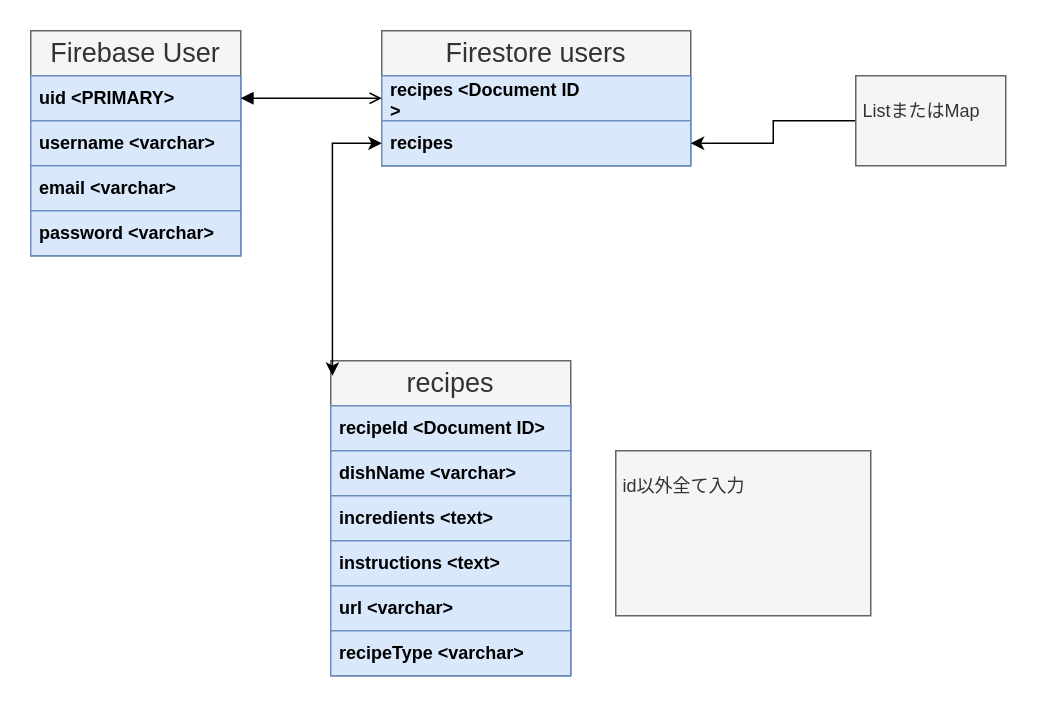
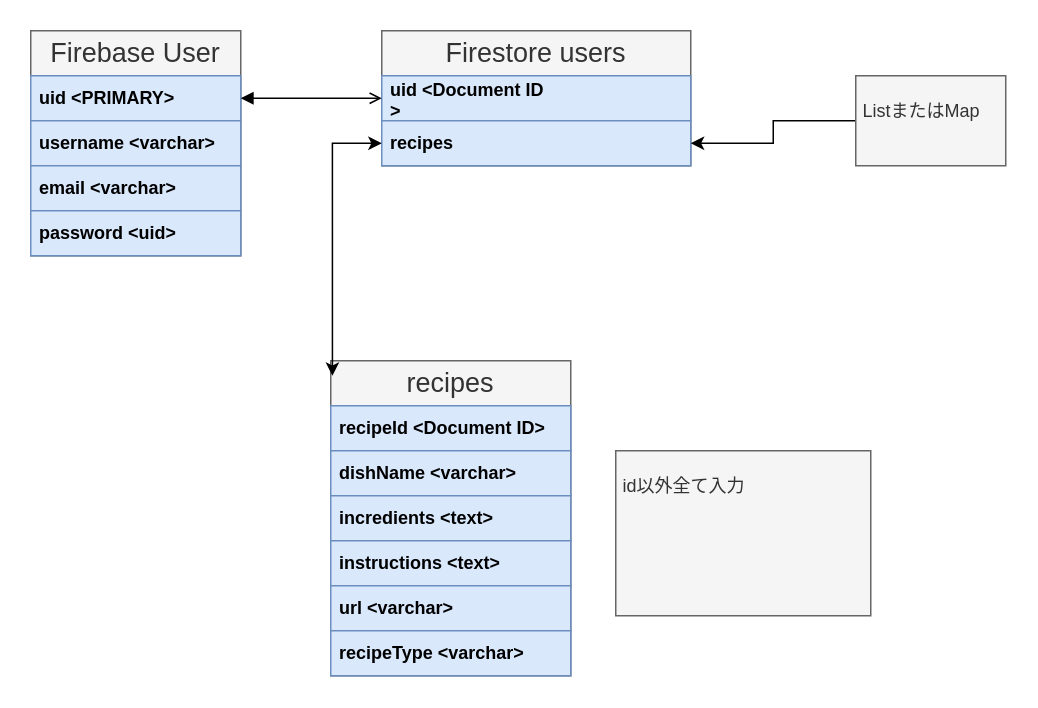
(485, 98) -> (464, 98)
(130, 233) -> (108, 233)
